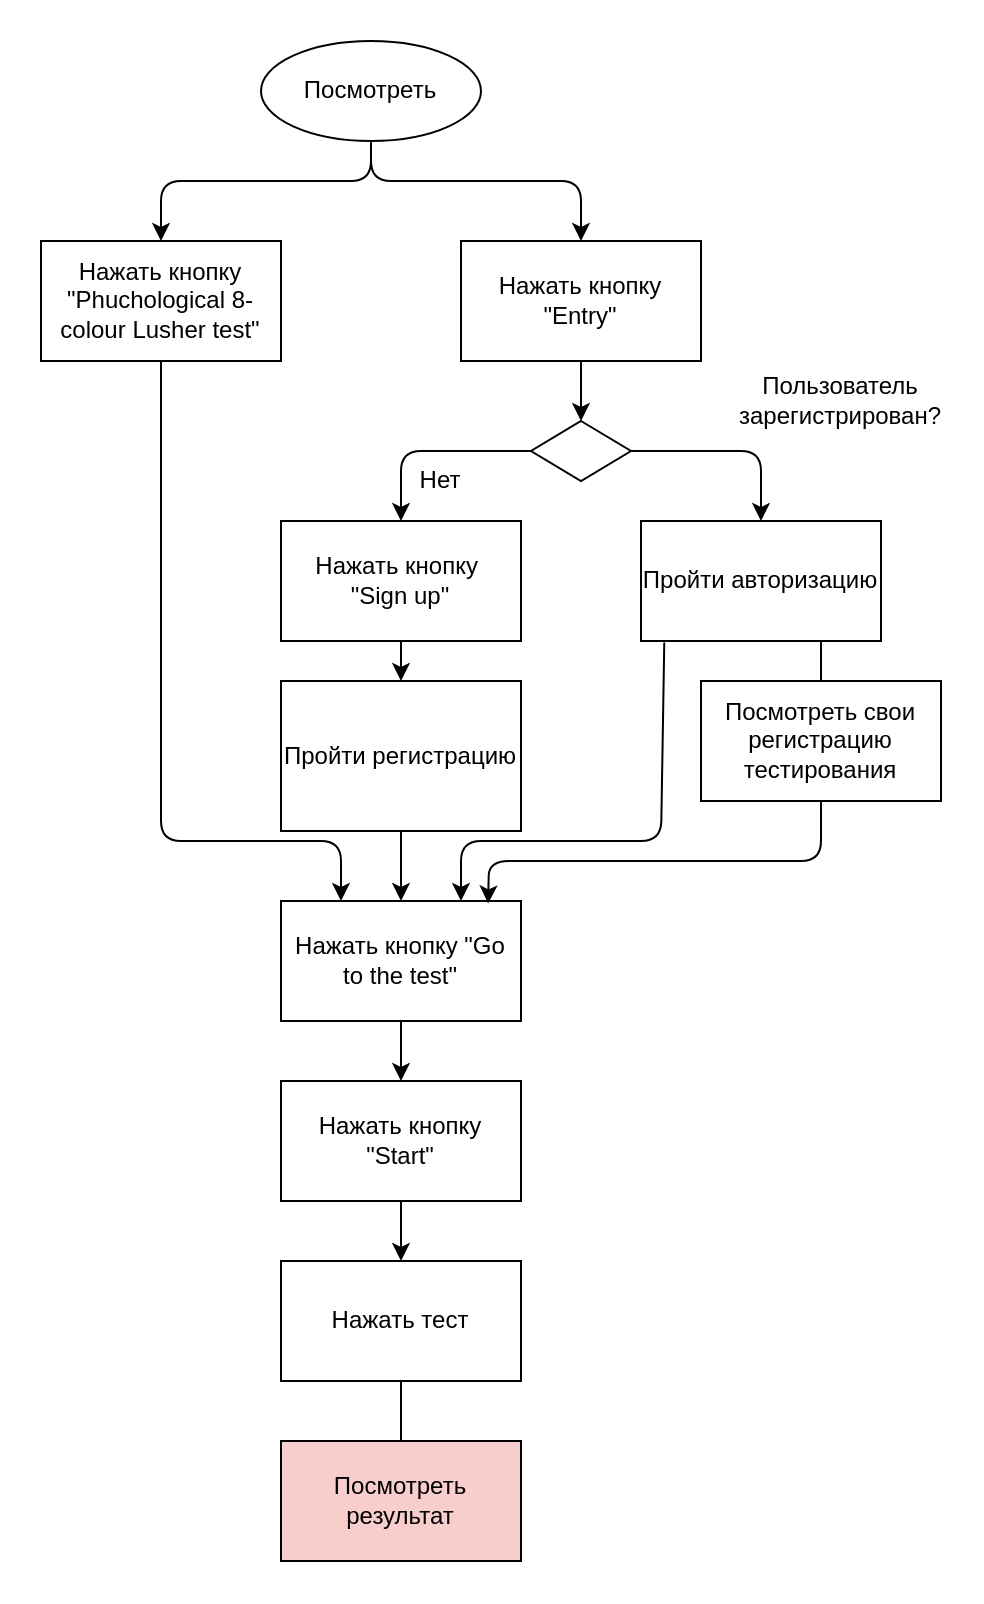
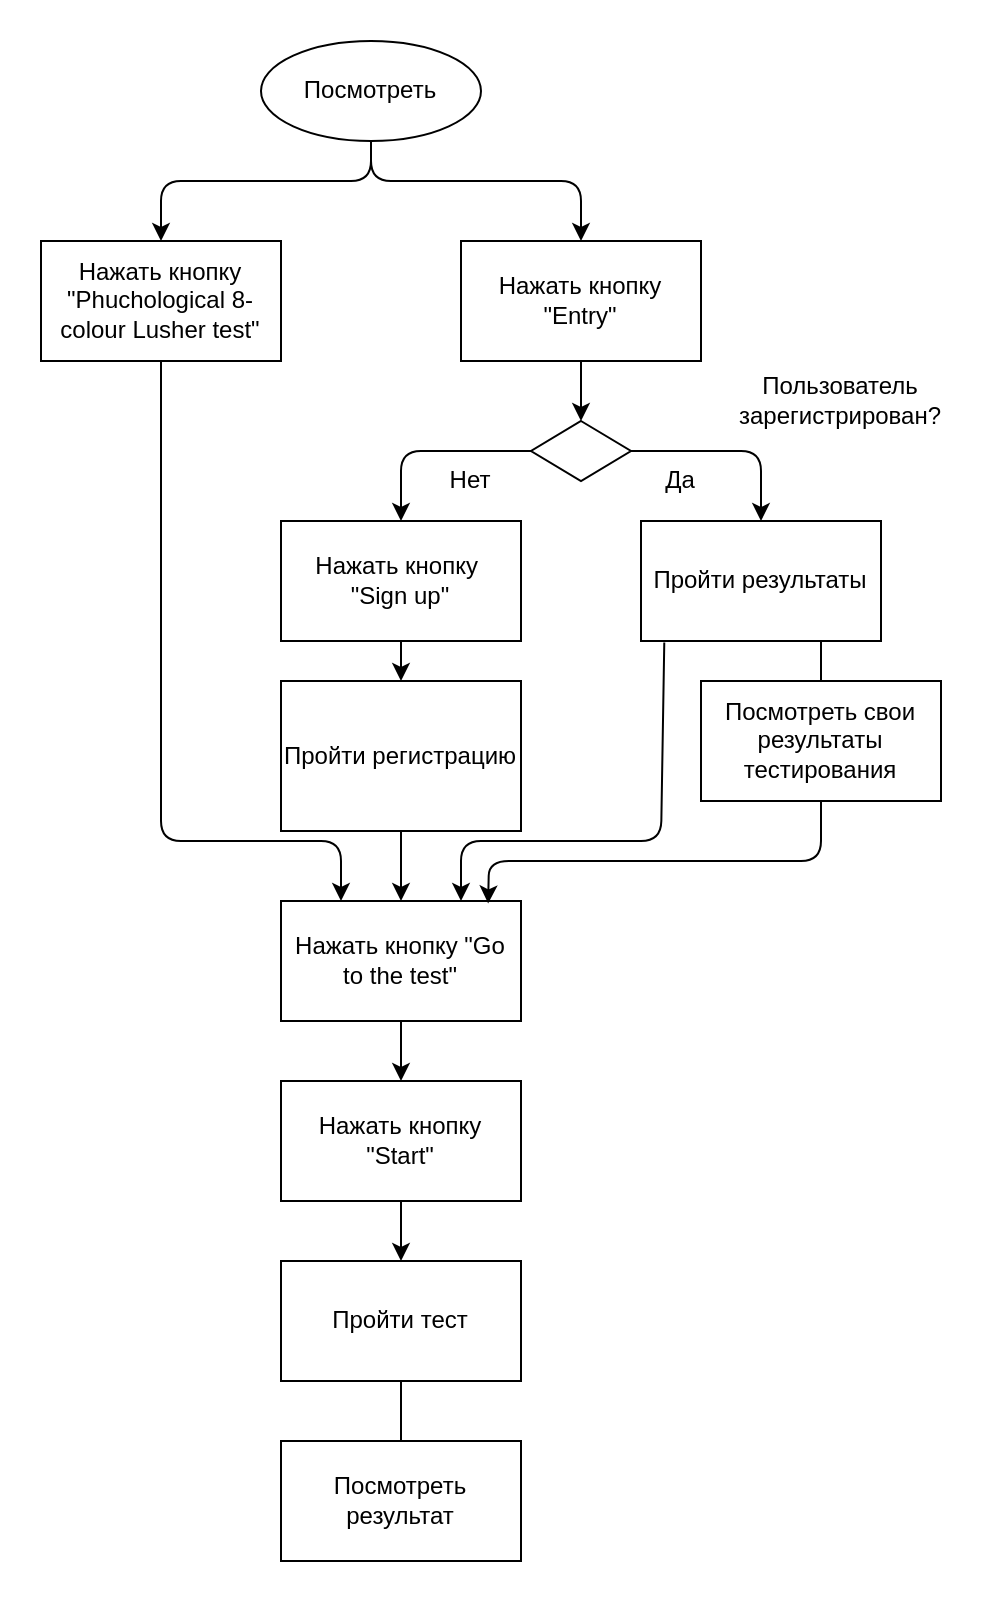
(441, 481) -> (471, 481)
none -> (681, 481)
(761, 581) -> (761, 581)
(821, 741) -> (821, 741)
(401, 1321) -> (401, 1321)
(401, 1501) -> (401, 1501)
